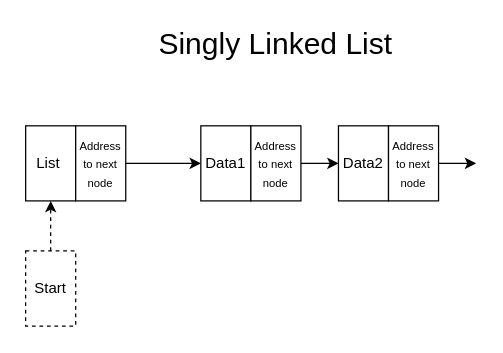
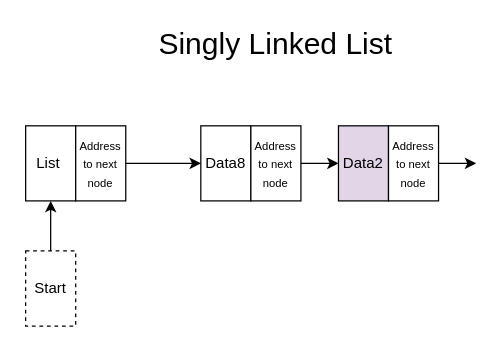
(226, 163) -> (226, 163)
(363, 163) -> (363, 163)
(51, 230) -> (51, 230)
